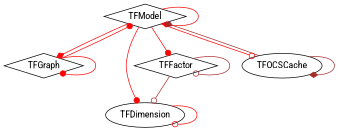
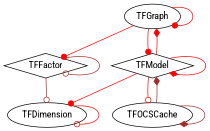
(159, 39) -> (100, 41)
(44, 66) -> (152, 16)
